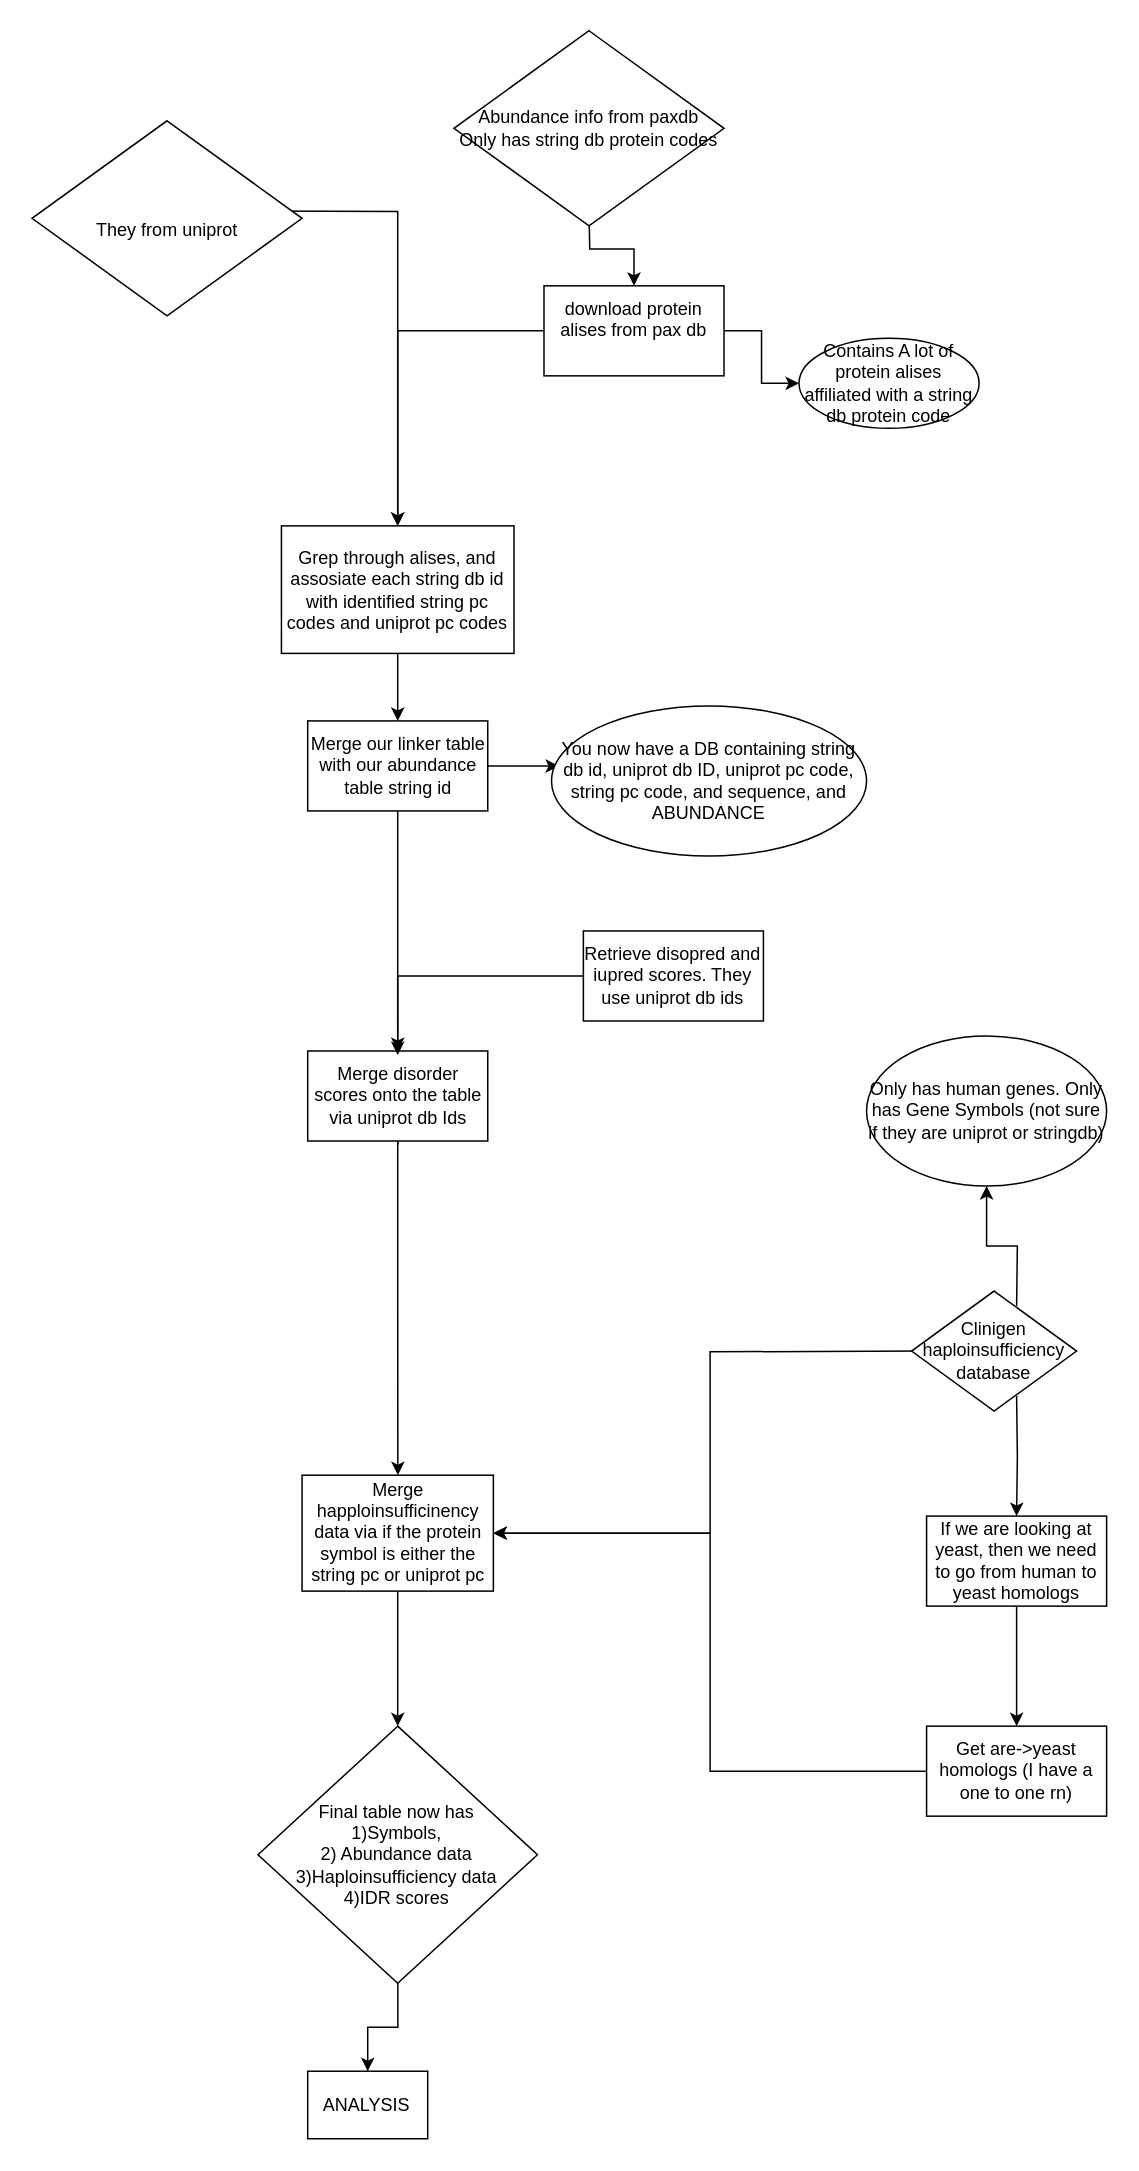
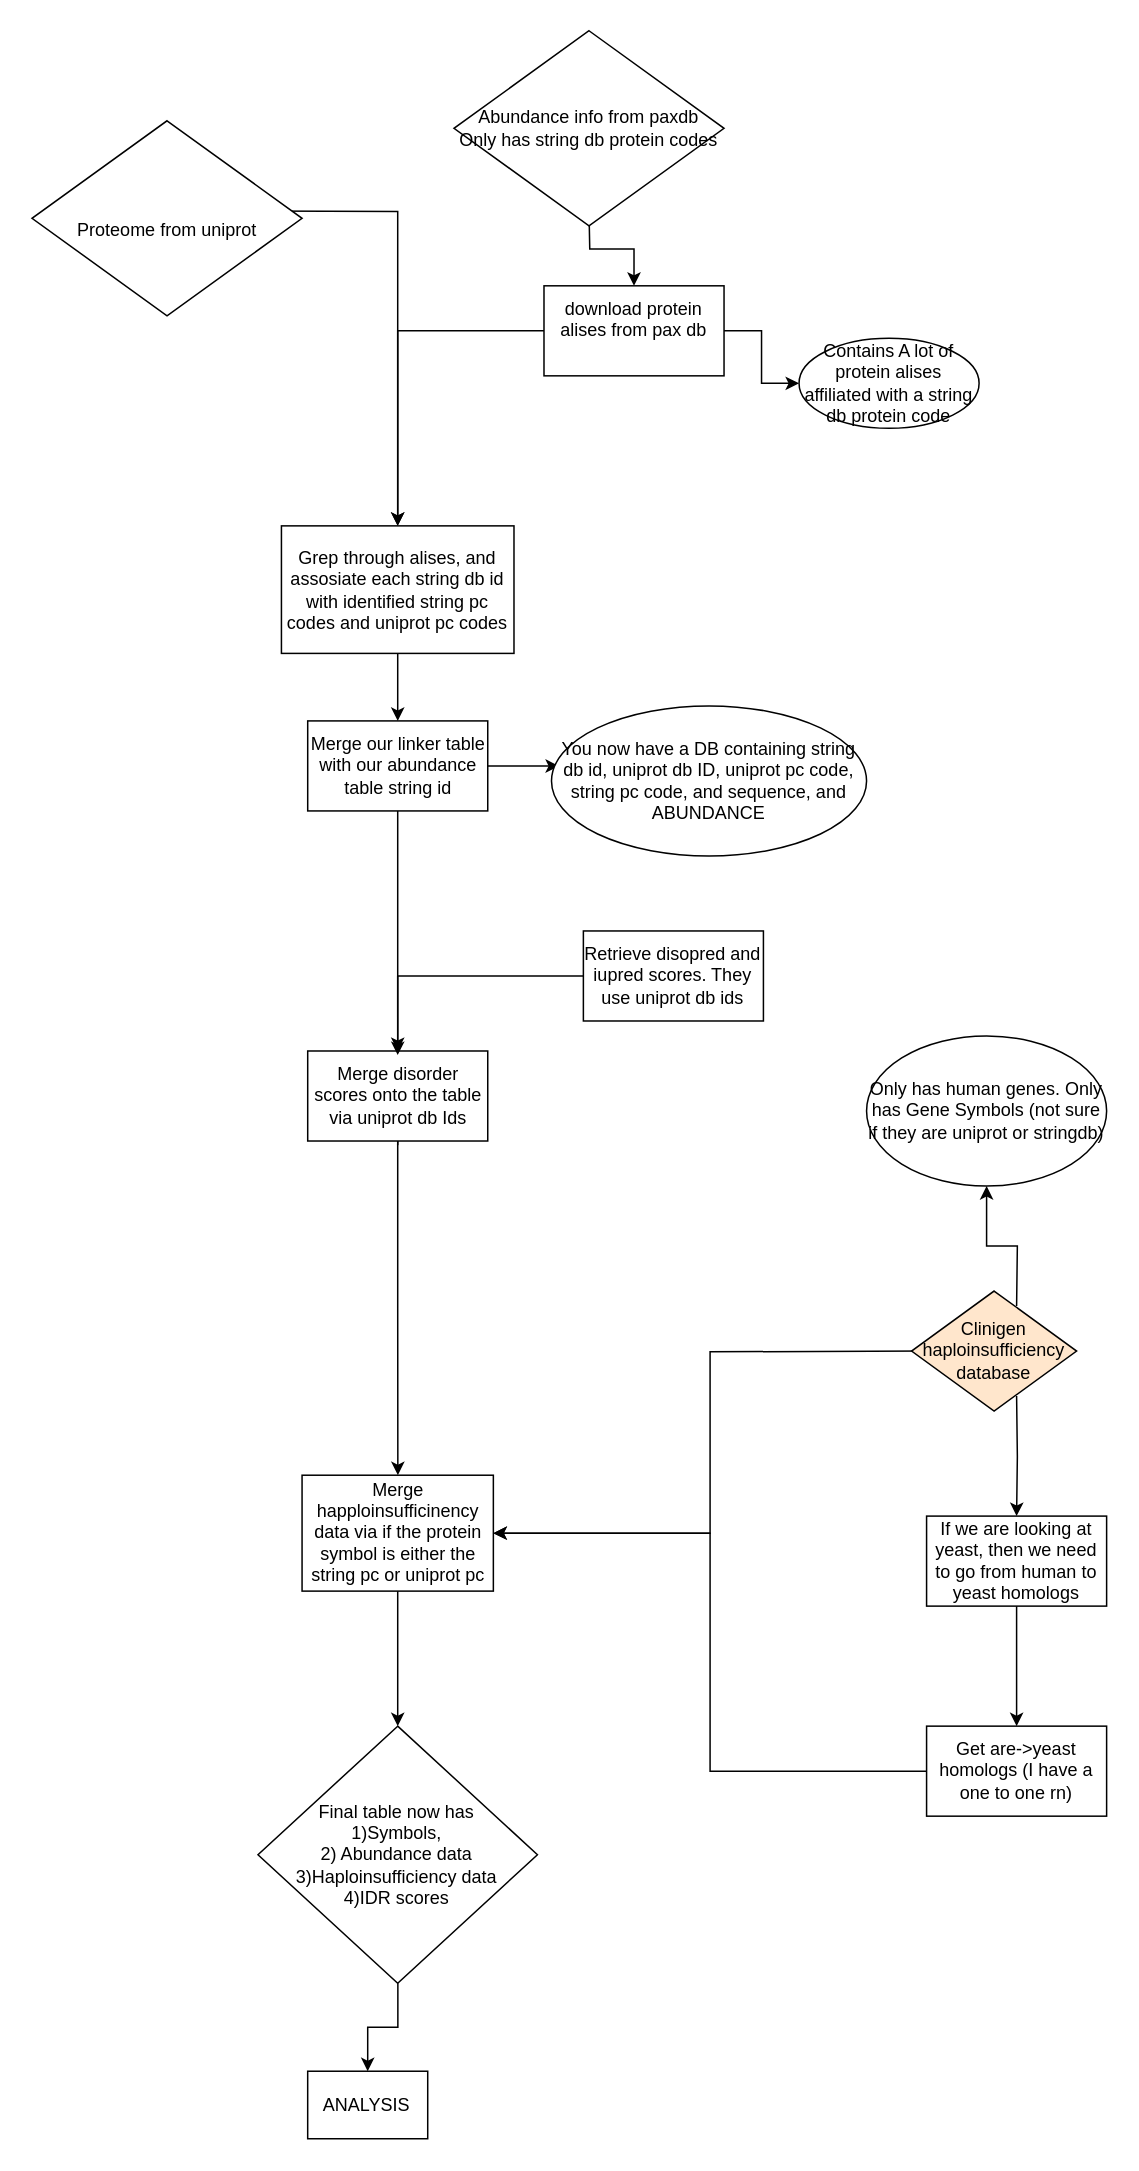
(167, 218) -> (167, 218)
(994, 1351) -> (994, 1351)
